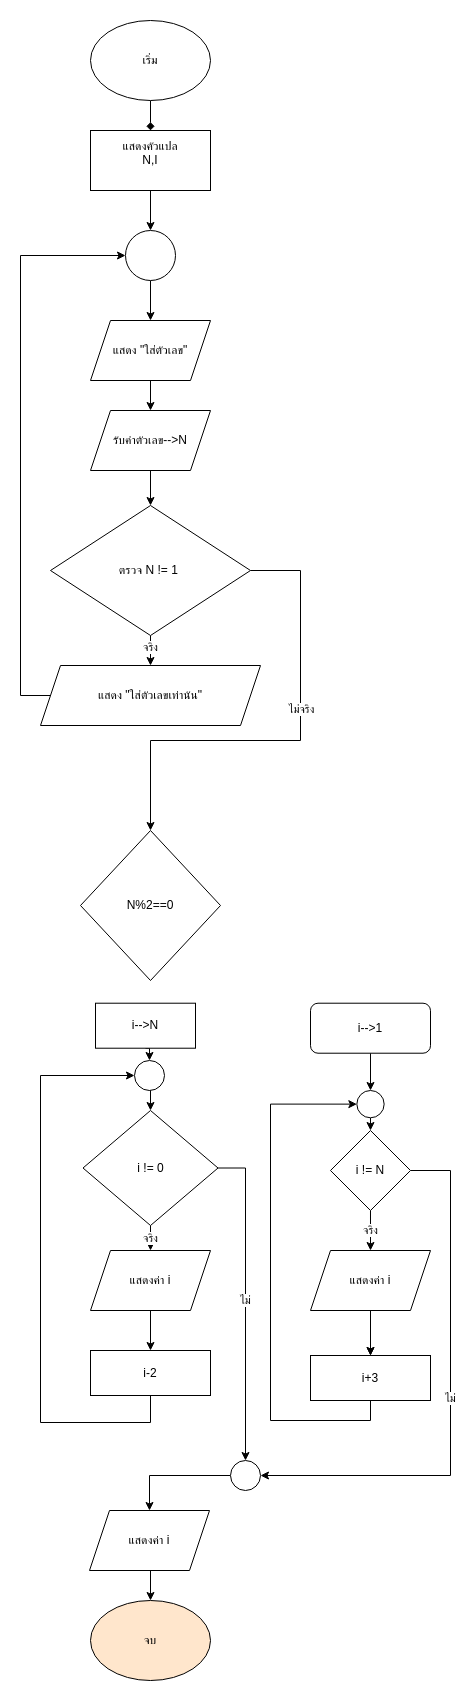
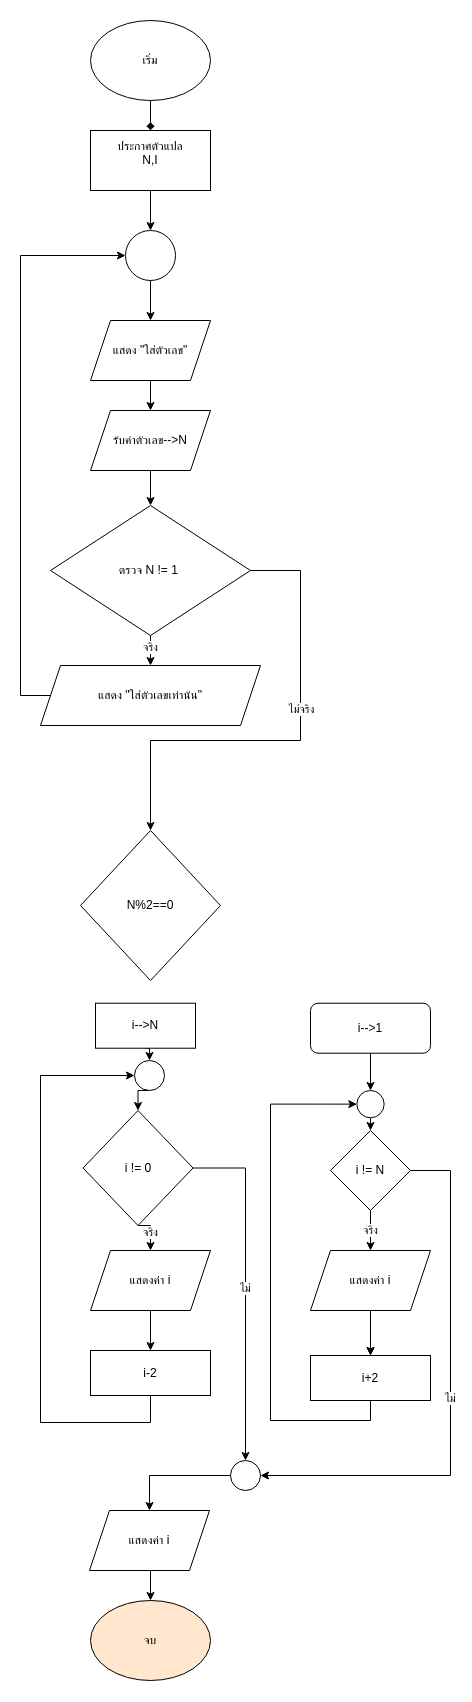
(151, 161) -> (151, 161)
(151, 1168) -> (138, 1168)
(371, 1379) -> (371, 1379)
